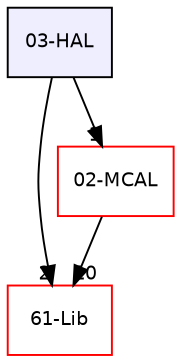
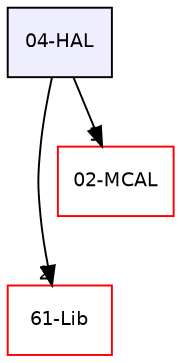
(60, 42) -> (60, 42)
(91, 242) -> none
